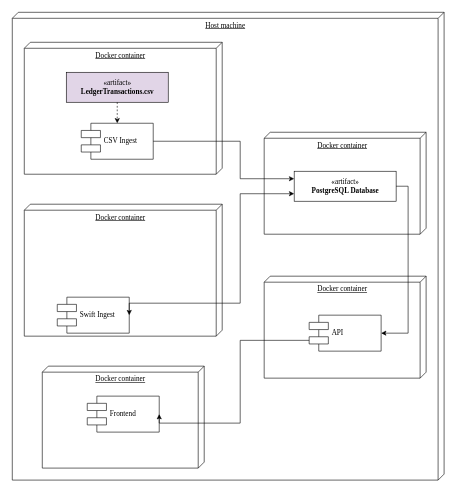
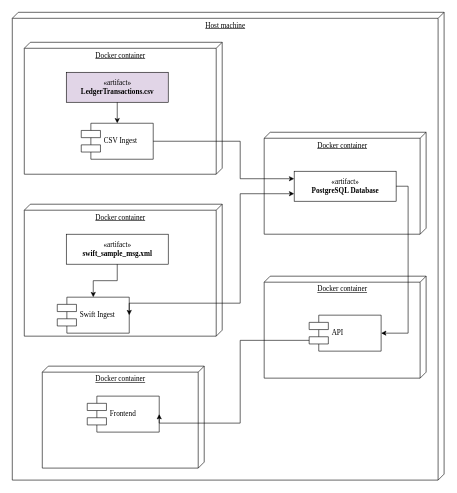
(117, 110) -> (117, 110)
none -> (117, 249)
none -> (117, 281)
